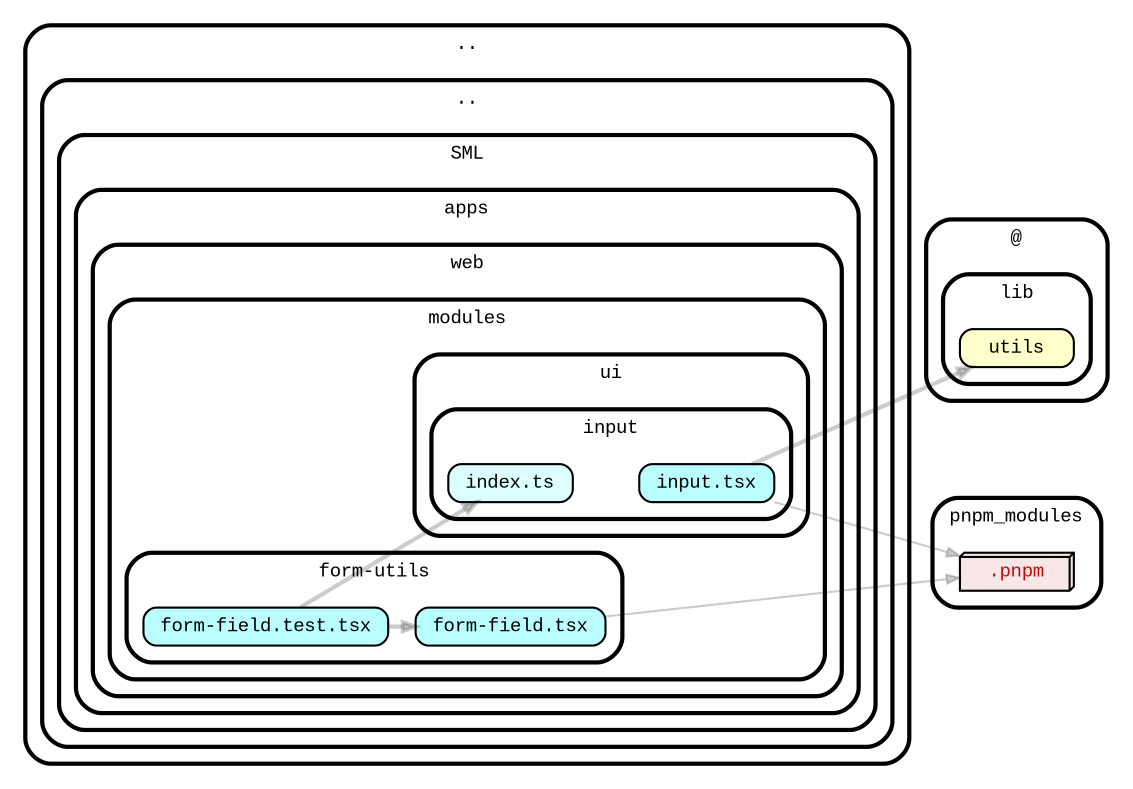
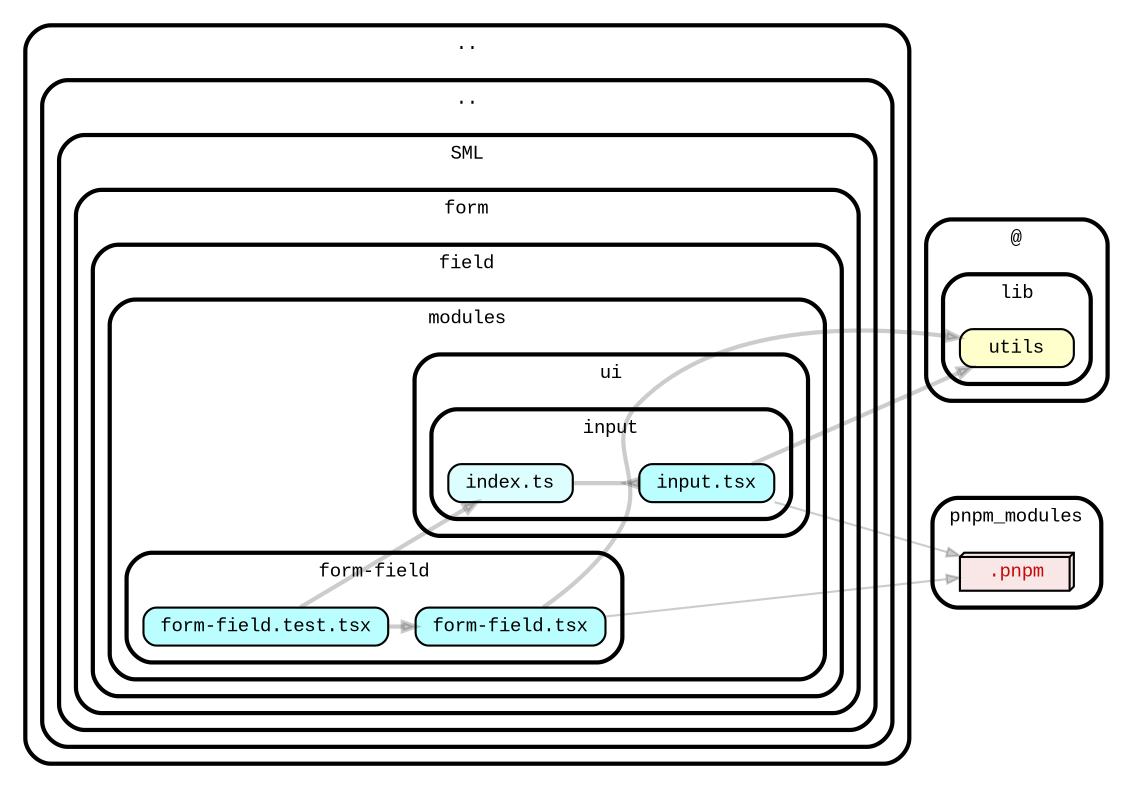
(467, 209) -> (467, 209)
(467, 264) -> (467, 264)
none -> (671, 377)
none -> (600, 483)
(374, 572) -> (374, 572)
